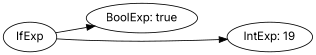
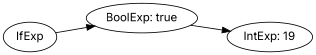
(138, 41) -> (206, 28)
